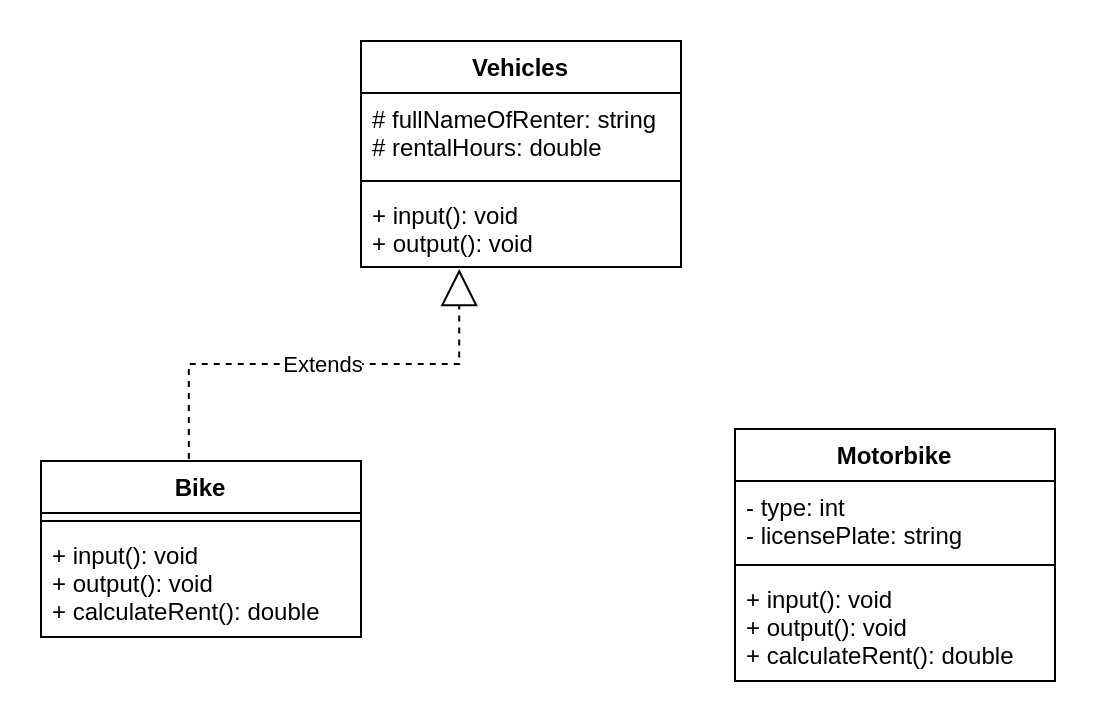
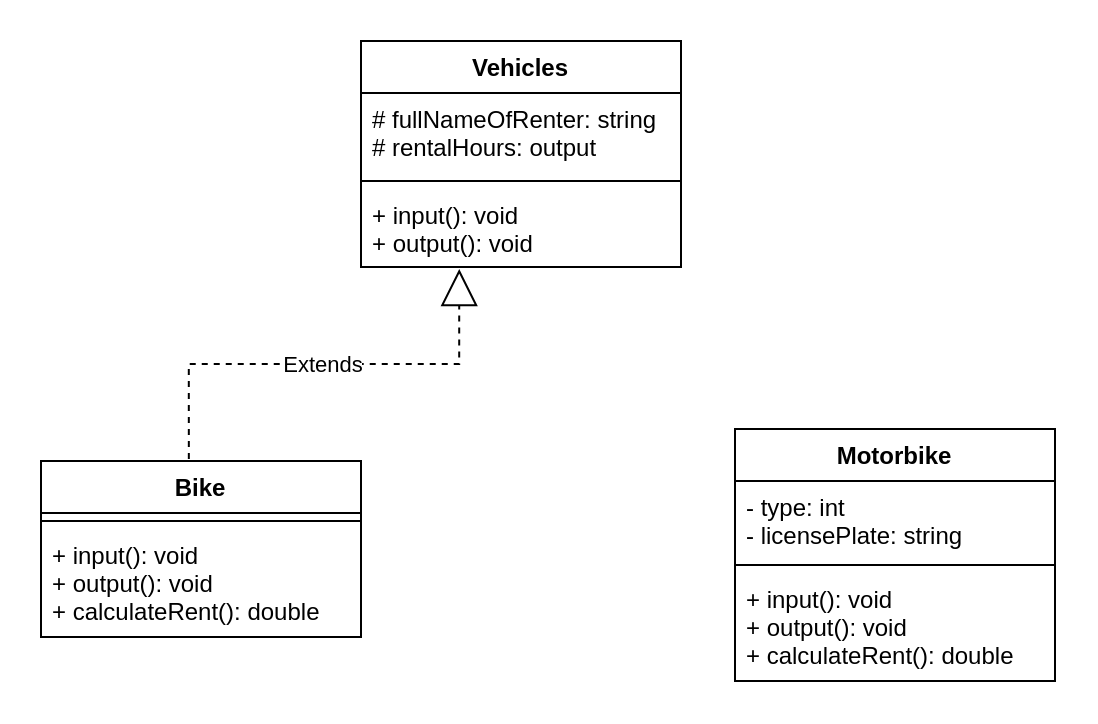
(528, 120) -> (528, 120)
